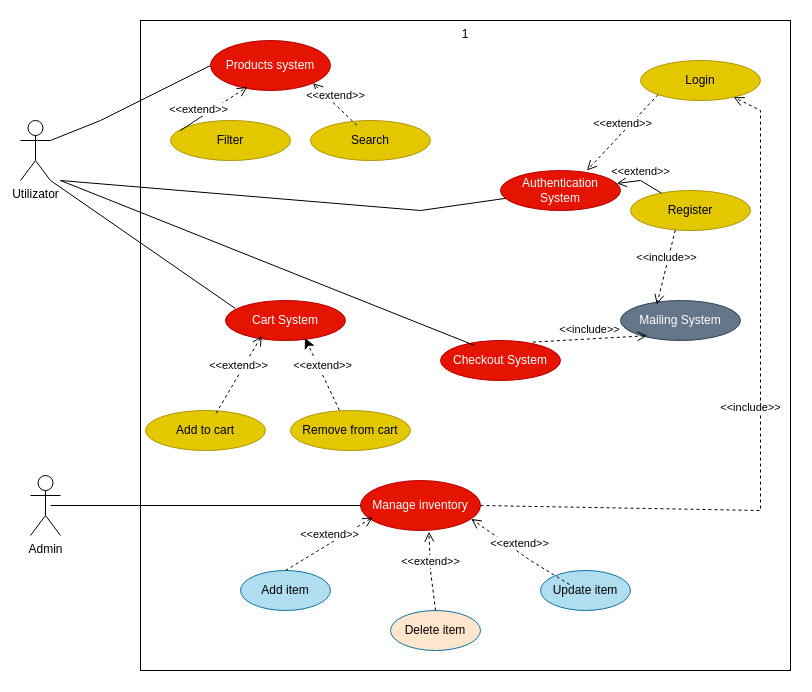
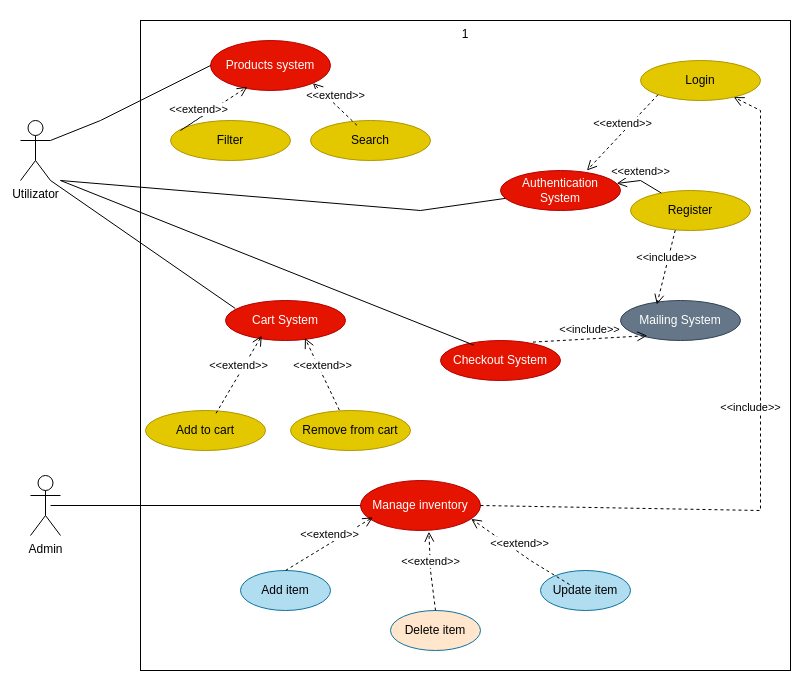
(309, 346) -> (308, 344)
